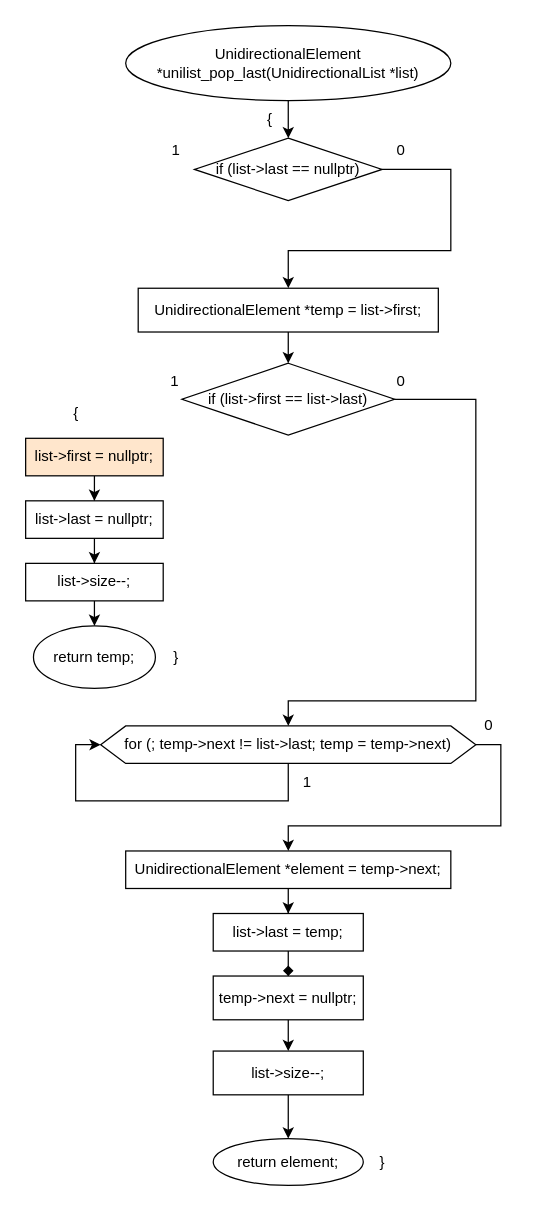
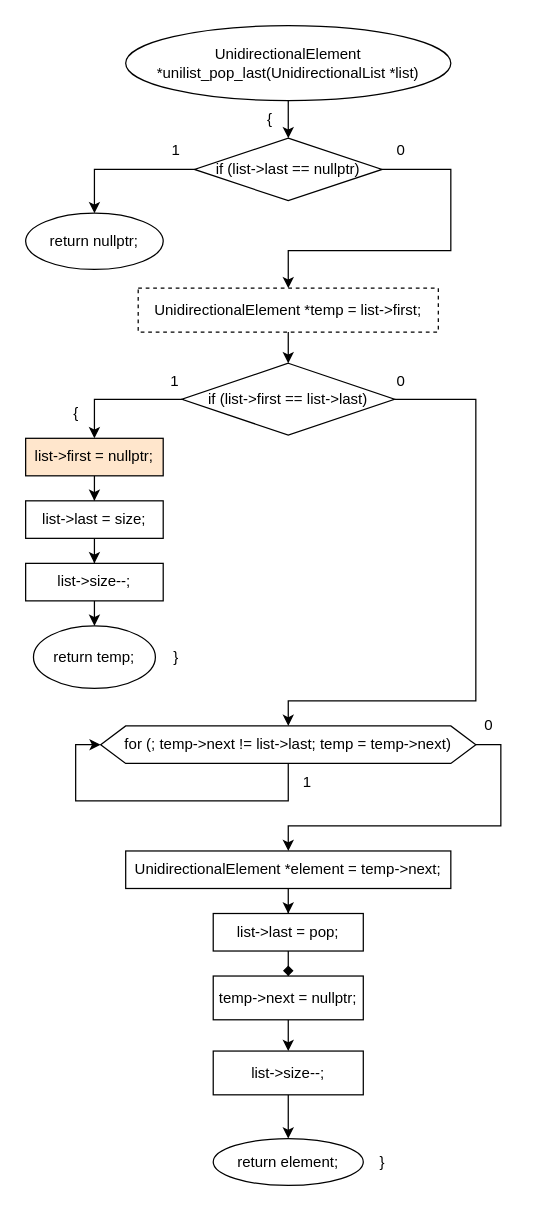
none -> (127, 169)
none -> (94, 241)
(288, 310) -> (288, 310)
none -> (123, 399)
(94, 519) -> (94, 519)
(288, 932) -> (288, 932)
